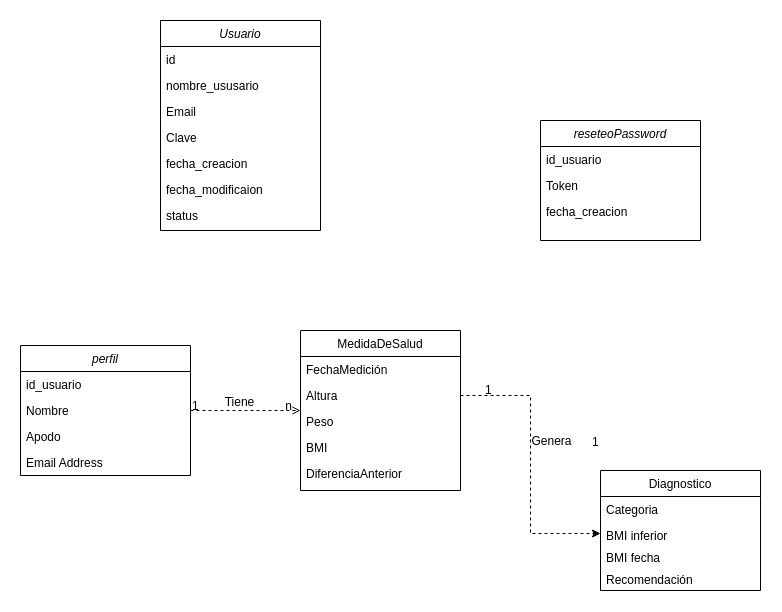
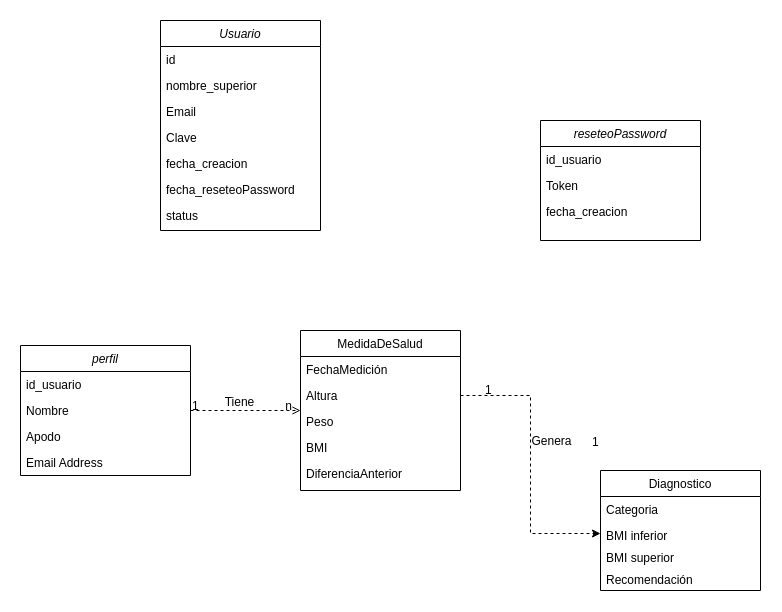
(215, 86) -> (215, 86)
(218, 190) -> (237, 190)
(635, 558) -> (643, 558)
